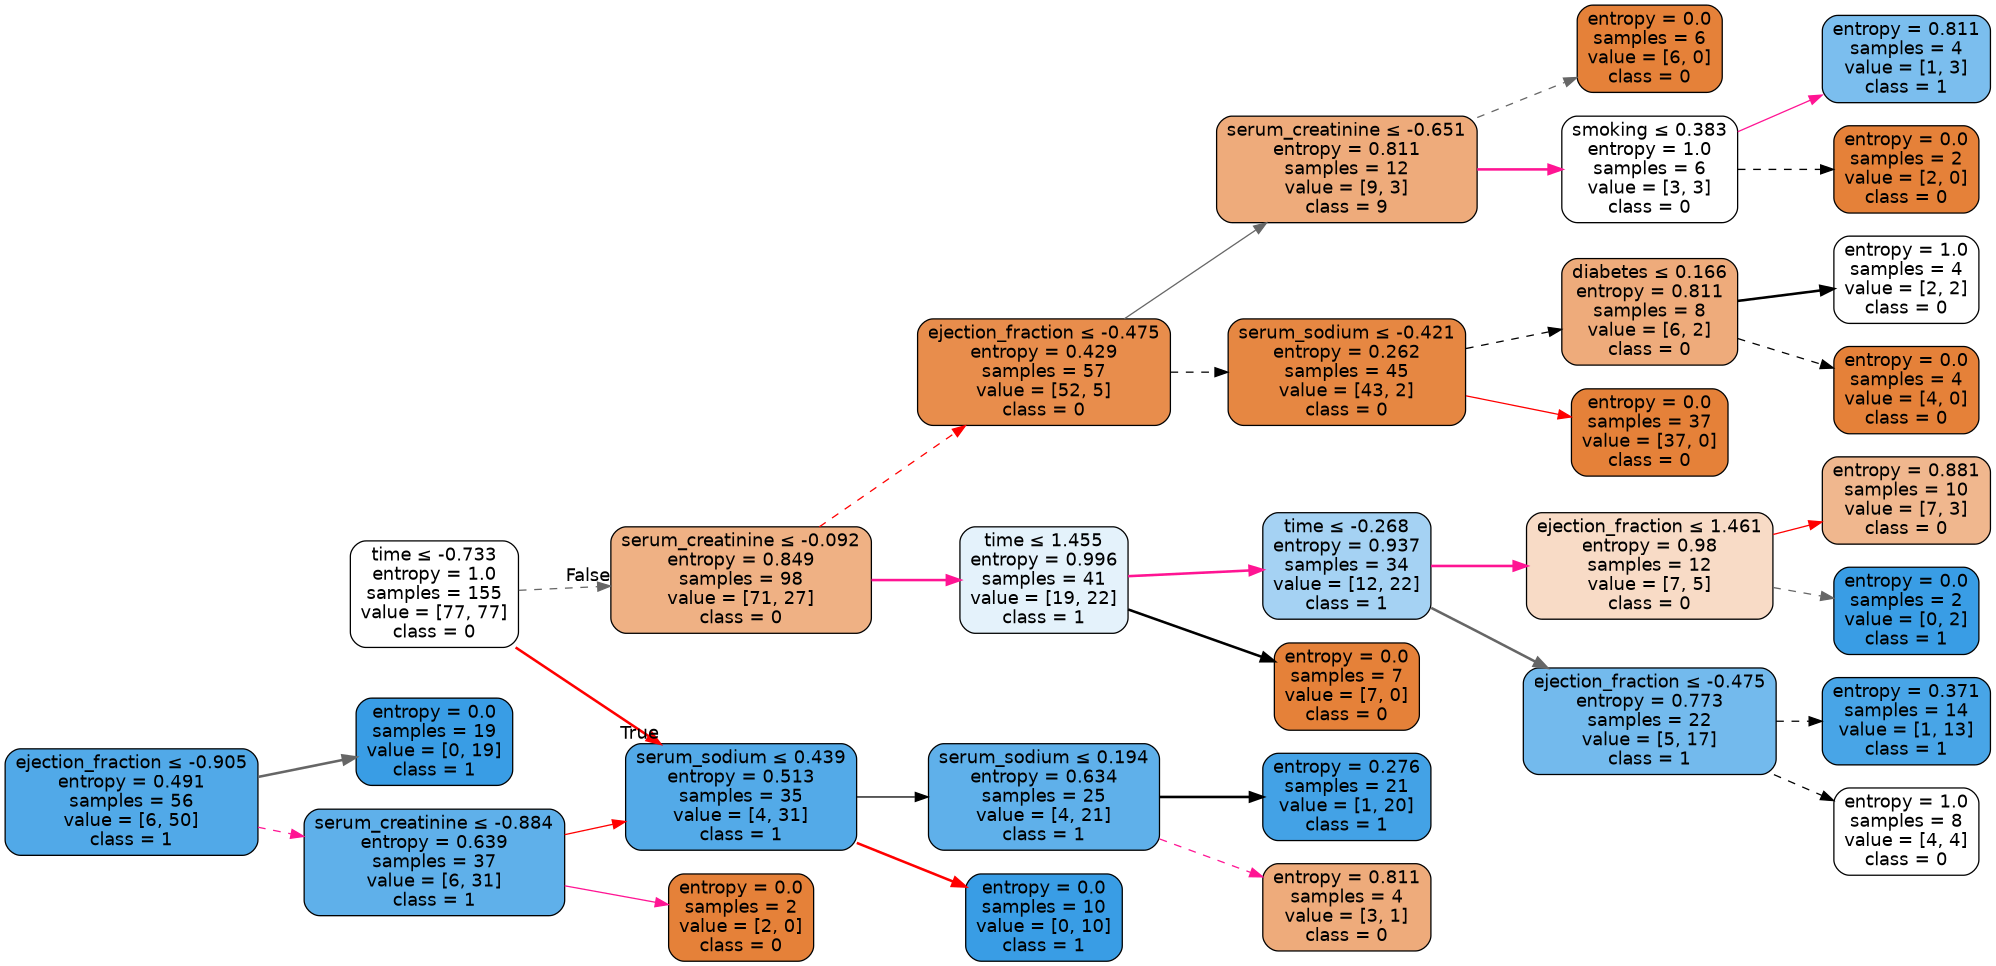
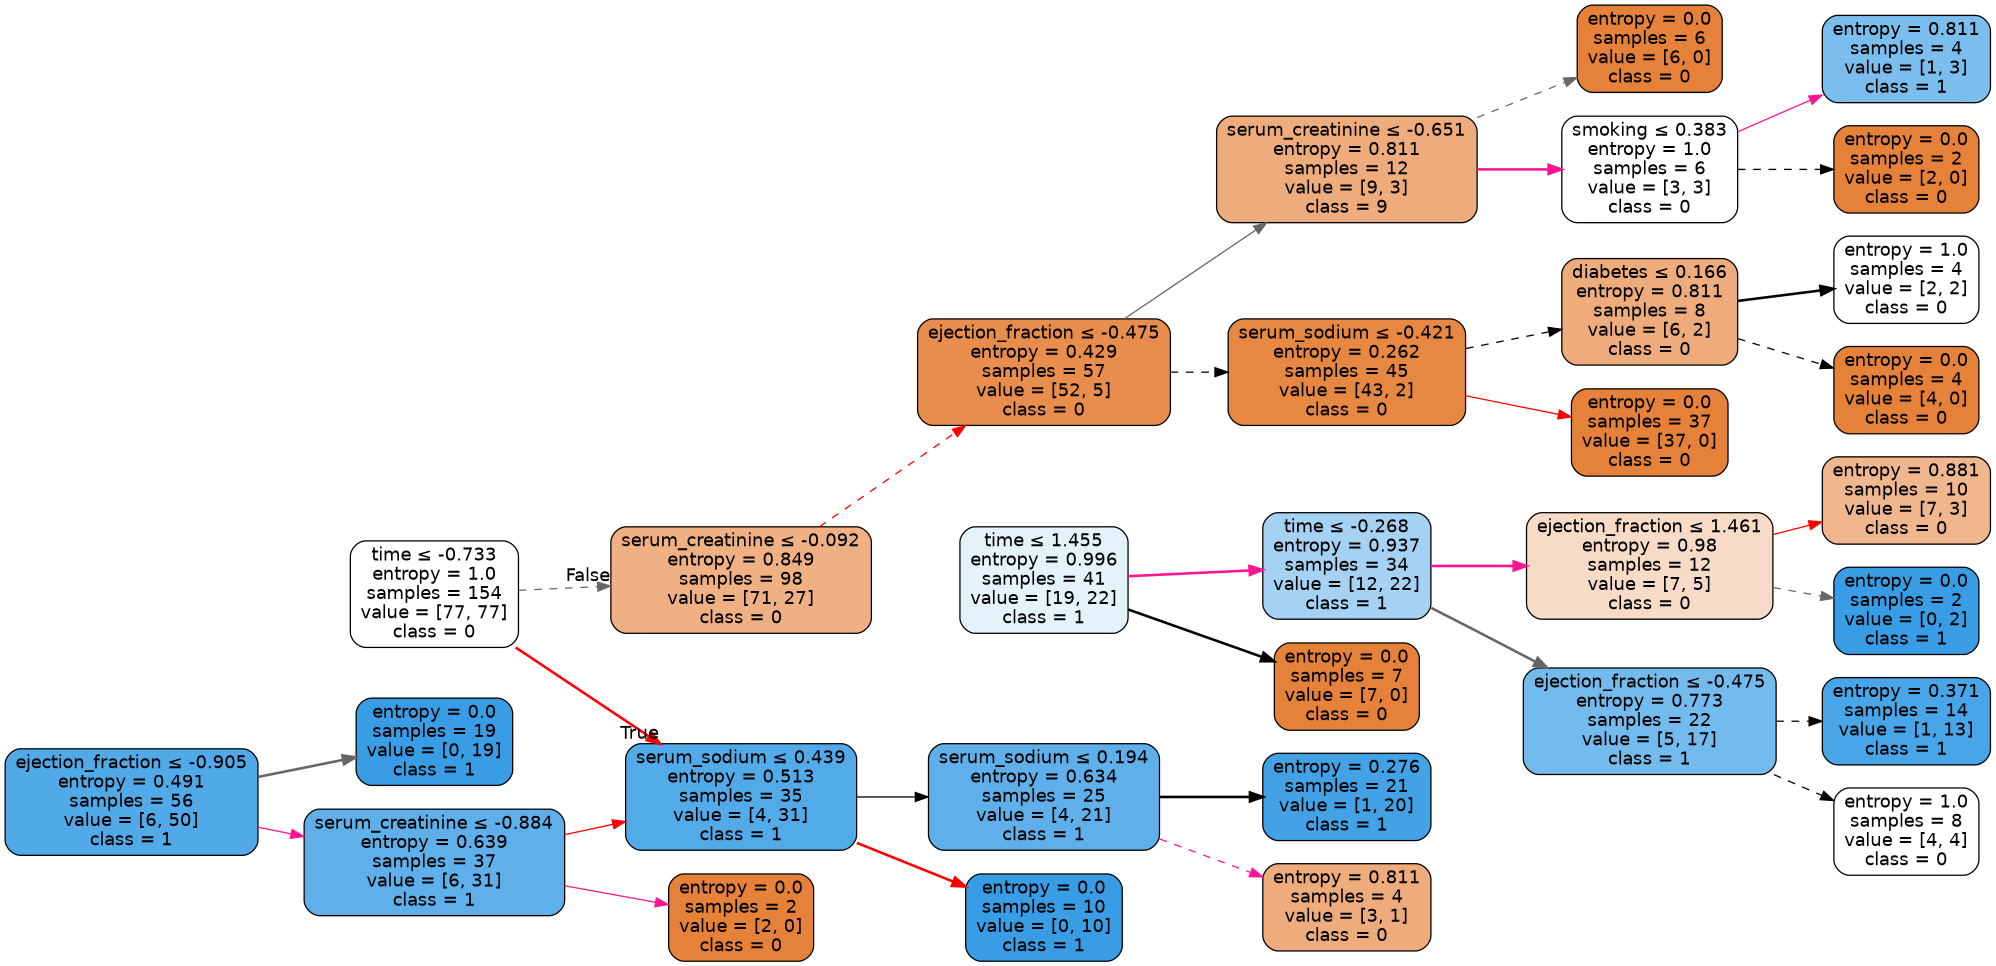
(909, 580) -> none
(434, 594) -> (434, 594)
(274, 831) -> (274, 831)
